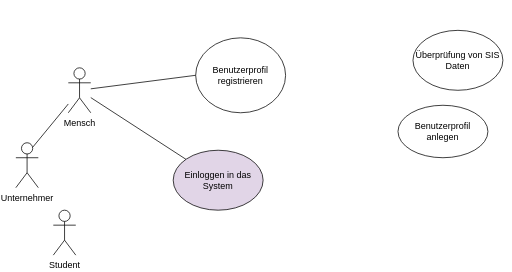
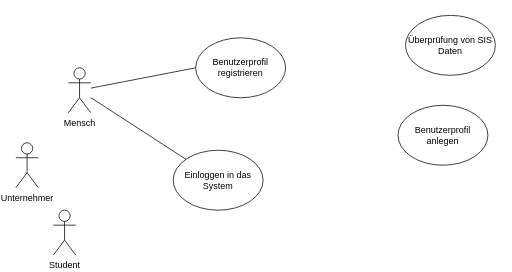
(458, 60) -> (450, 45)
(240, 75) -> (240, 68)
(50, 126) -> none
(443, 132) -> (443, 135)
(218, 180) -> (218, 180)
